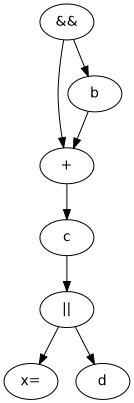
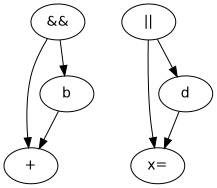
none -> (174, 125)
(67, 238) -> none
